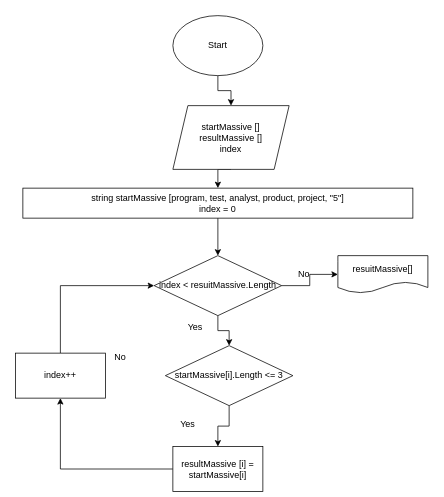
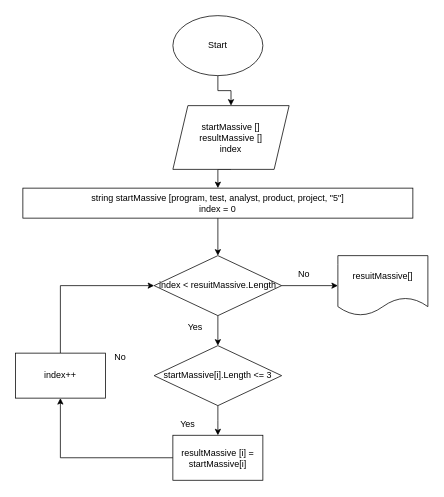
(383, 274) -> (383, 285)
(229, 375) -> (218, 375)
(218, 469) -> (218, 458)
